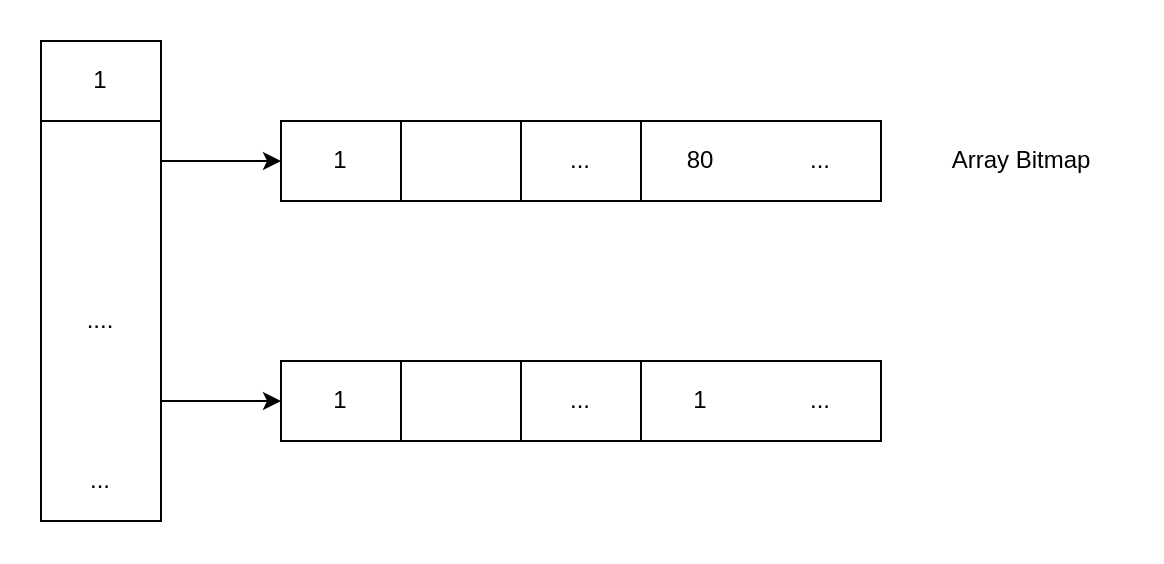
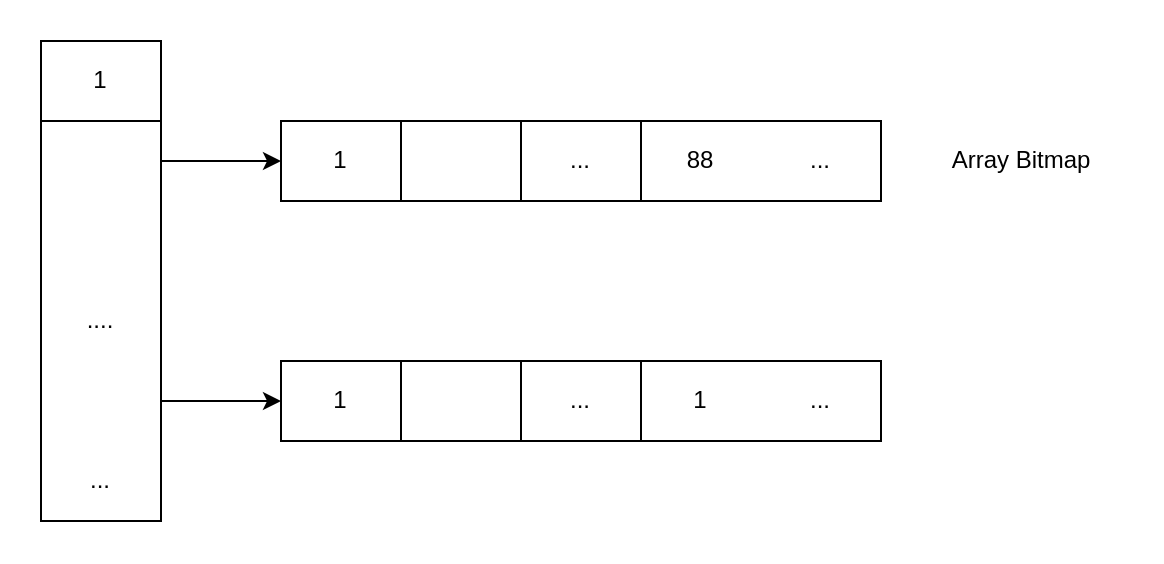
(701, 161) -> (701, 161)
